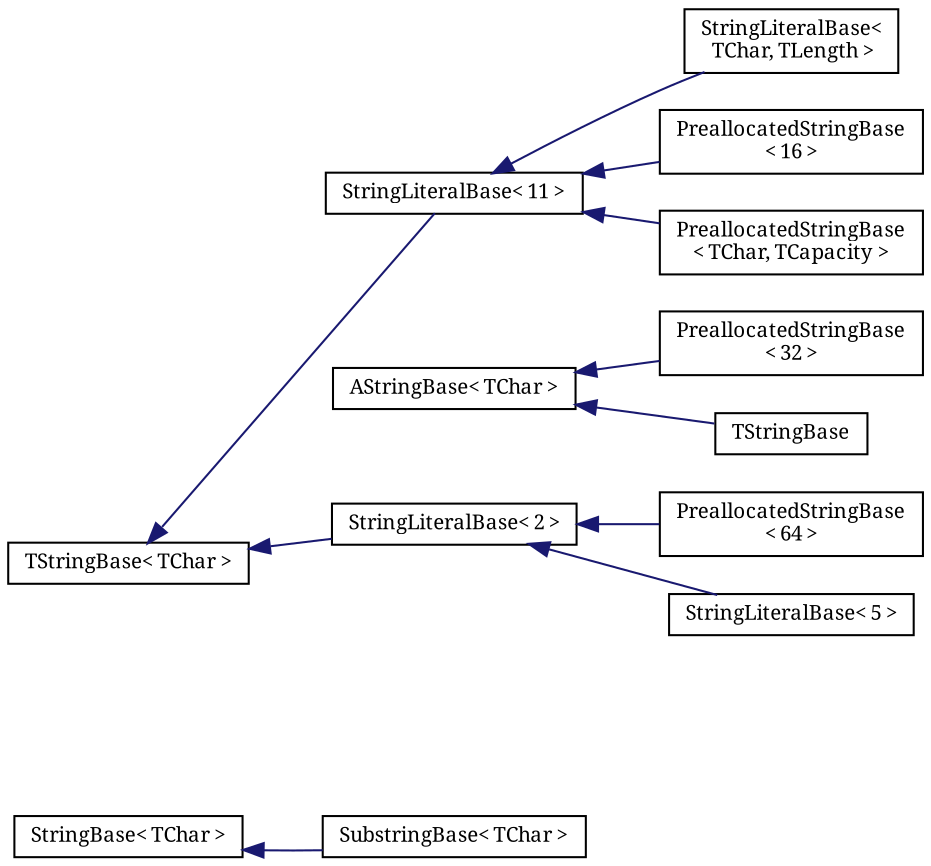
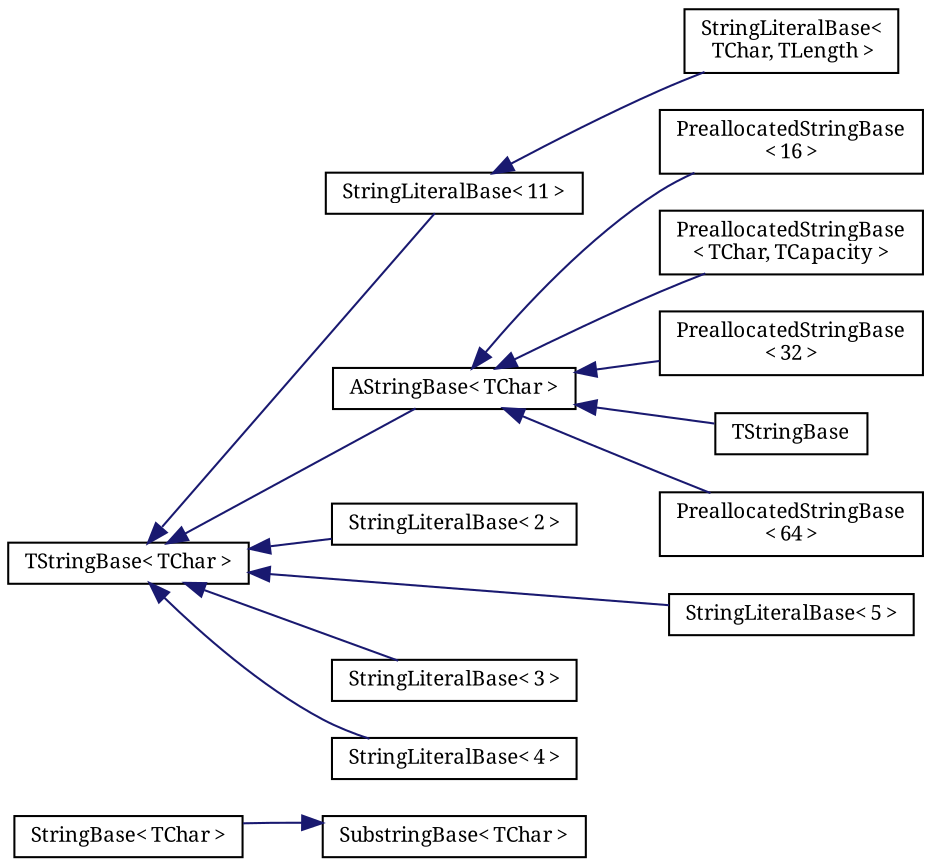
(632, 166) -> (581, 252)
(632, 219) -> (609, 314)
none -> (300, 471)
(629, 524) -> (616, 455)
(633, 572) -> (469, 590)
none -> (454, 680)
none -> (454, 758)
(293, 850) -> (273, 823)
